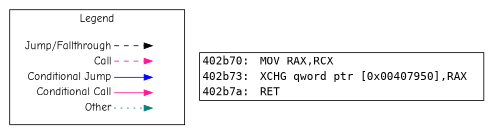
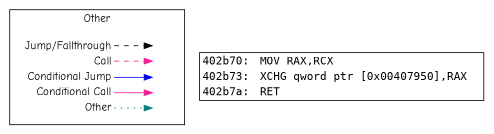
(97, 19) -> (97, 19)
